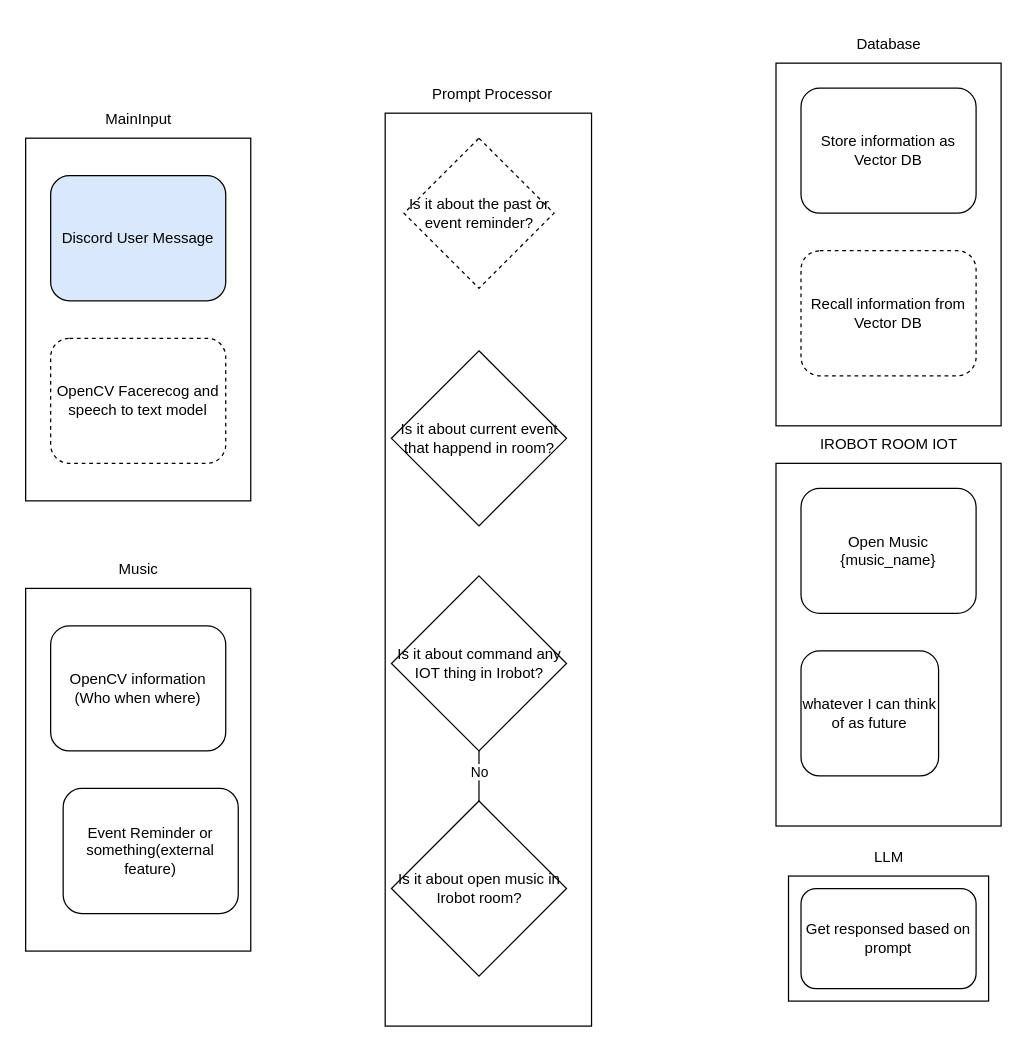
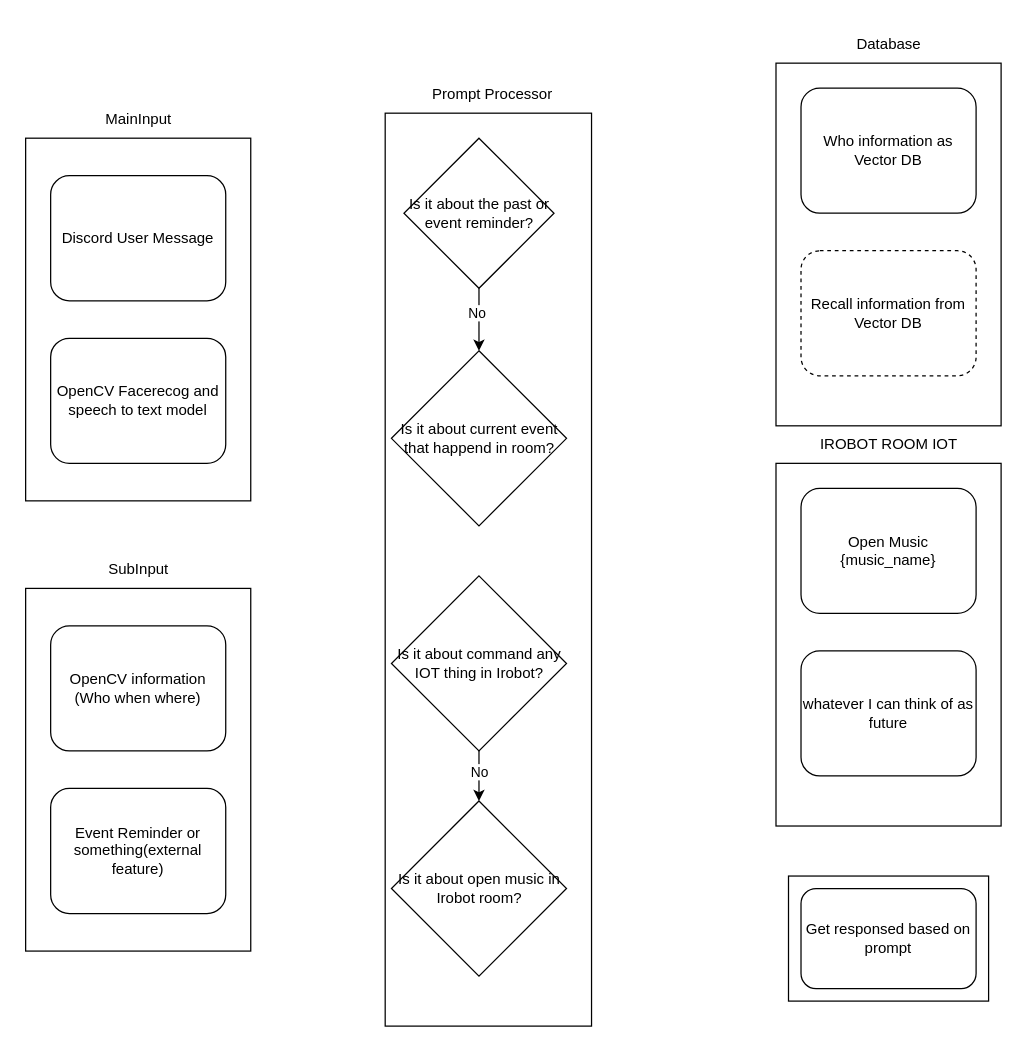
(888, 151) -> (888, 151)
(479, 213) -> (479, 213)
(138, 238) -> (138, 238)
none -> (479, 315)
(138, 401) -> (138, 401)
(139, 569) -> (139, 569)
(869, 713) -> (888, 713)
(479, 794) -> (479, 791)
(151, 851) -> (138, 851)
(888, 857) -> none
